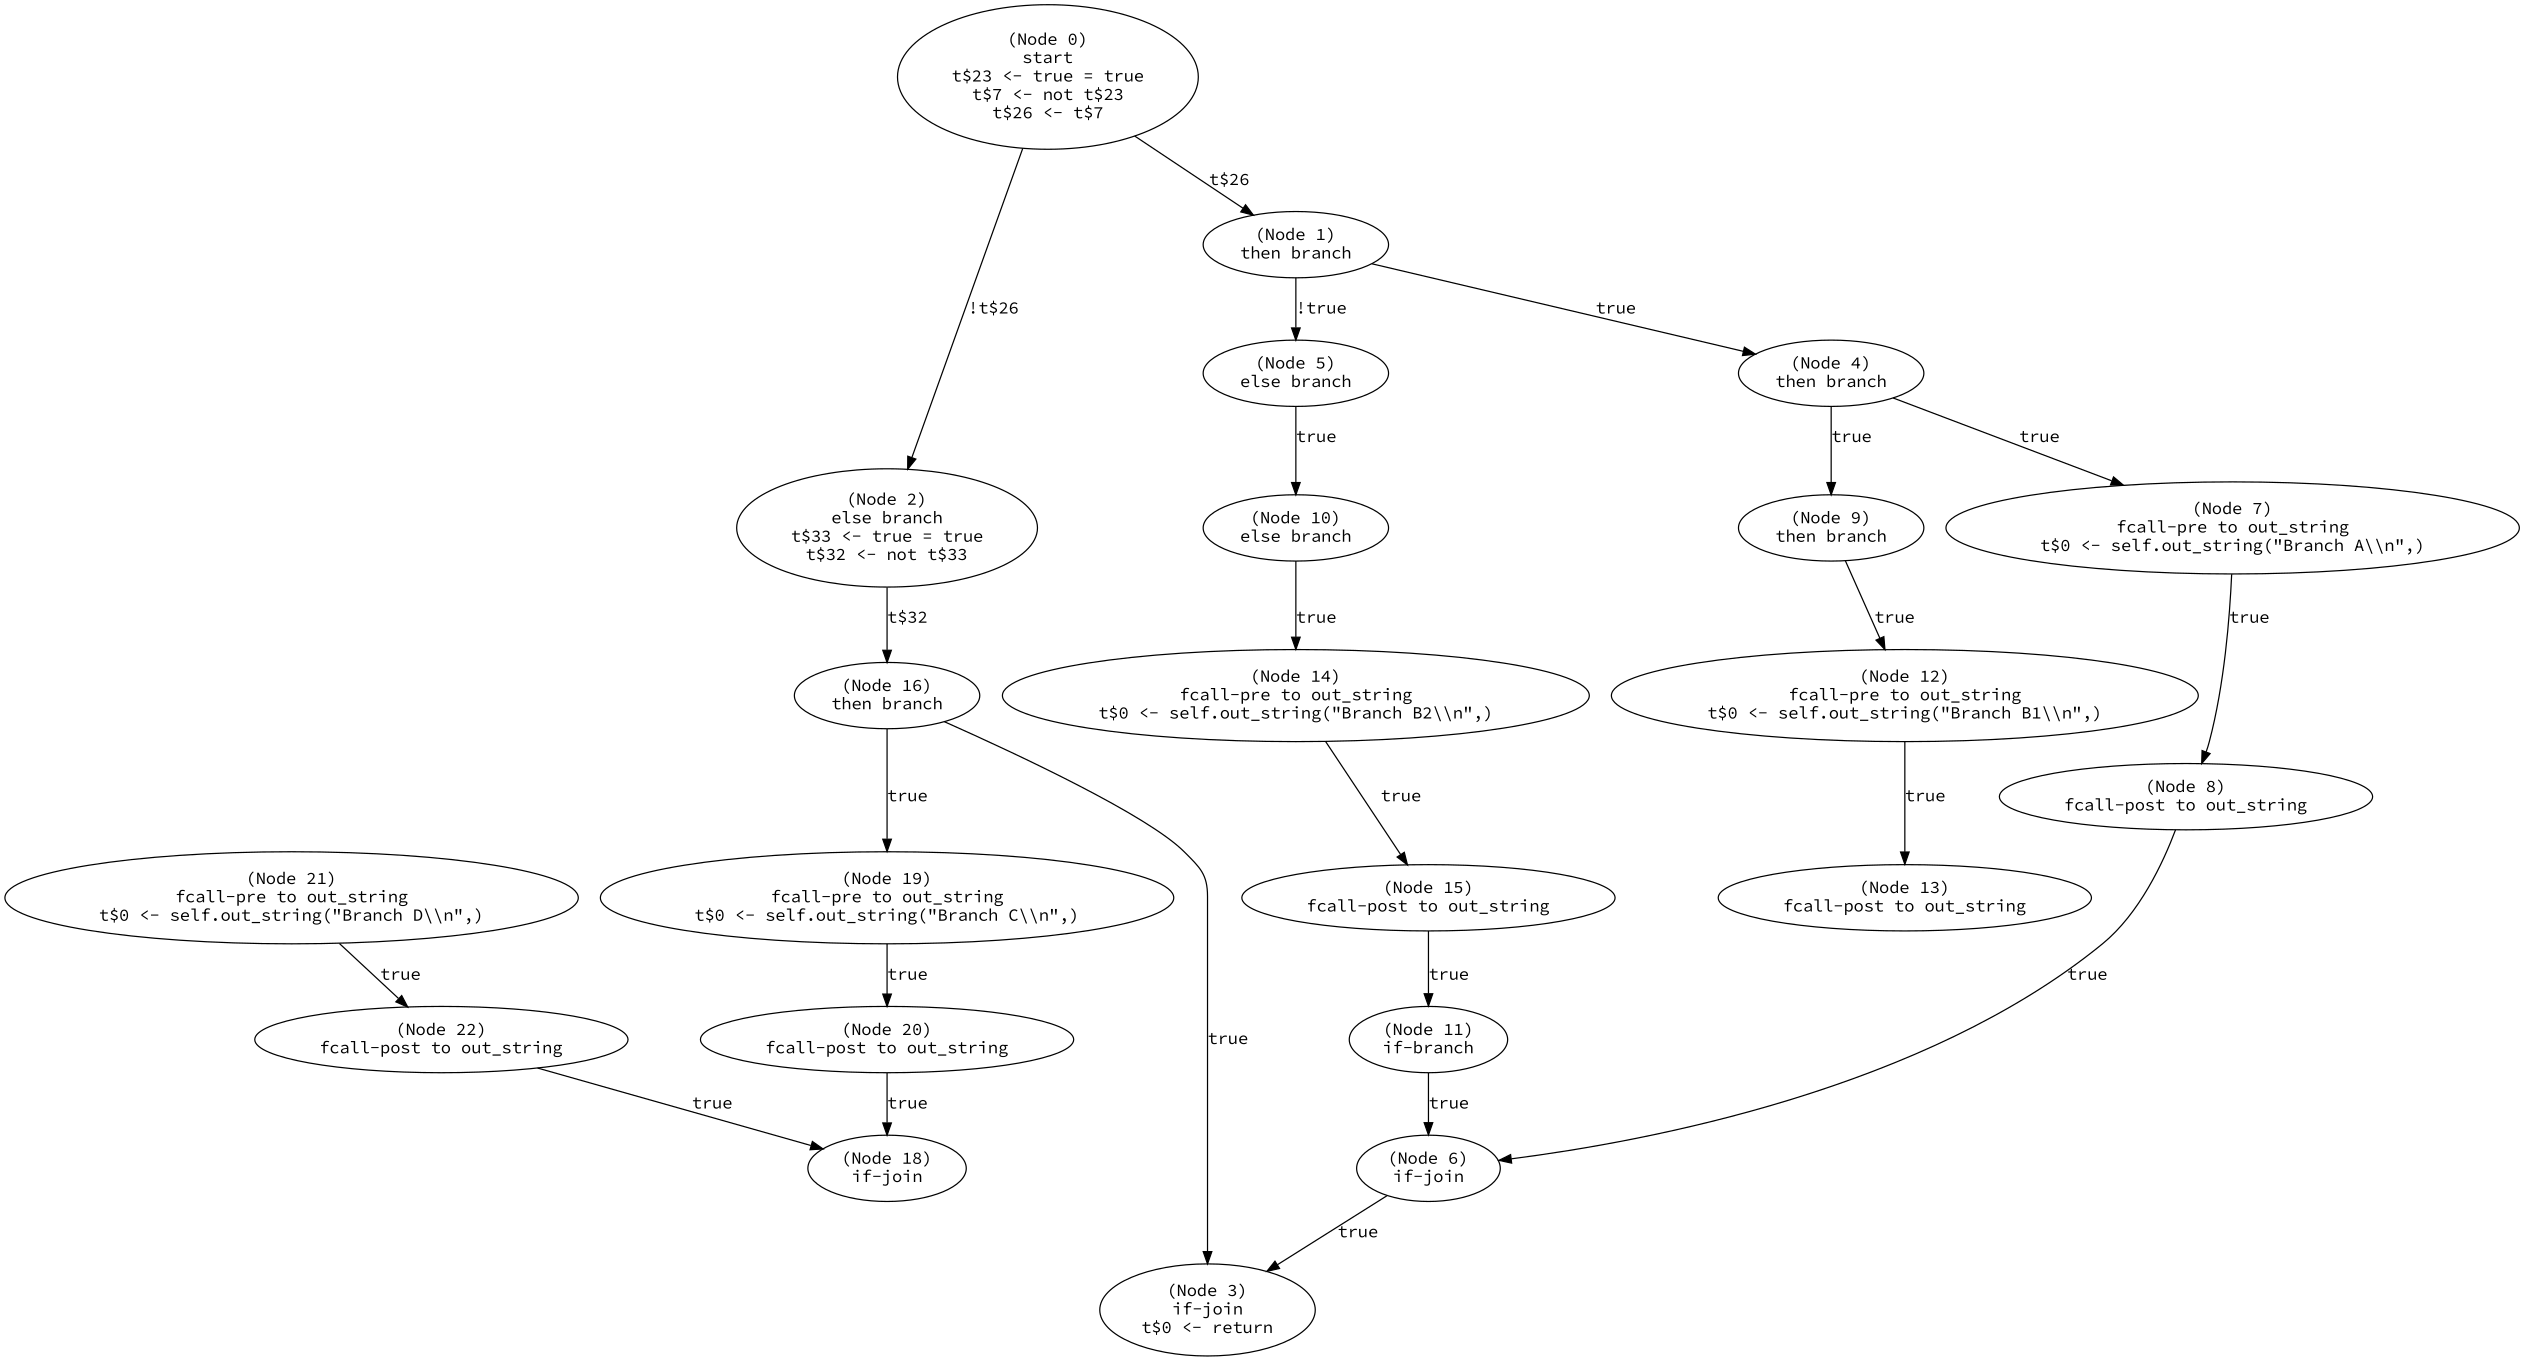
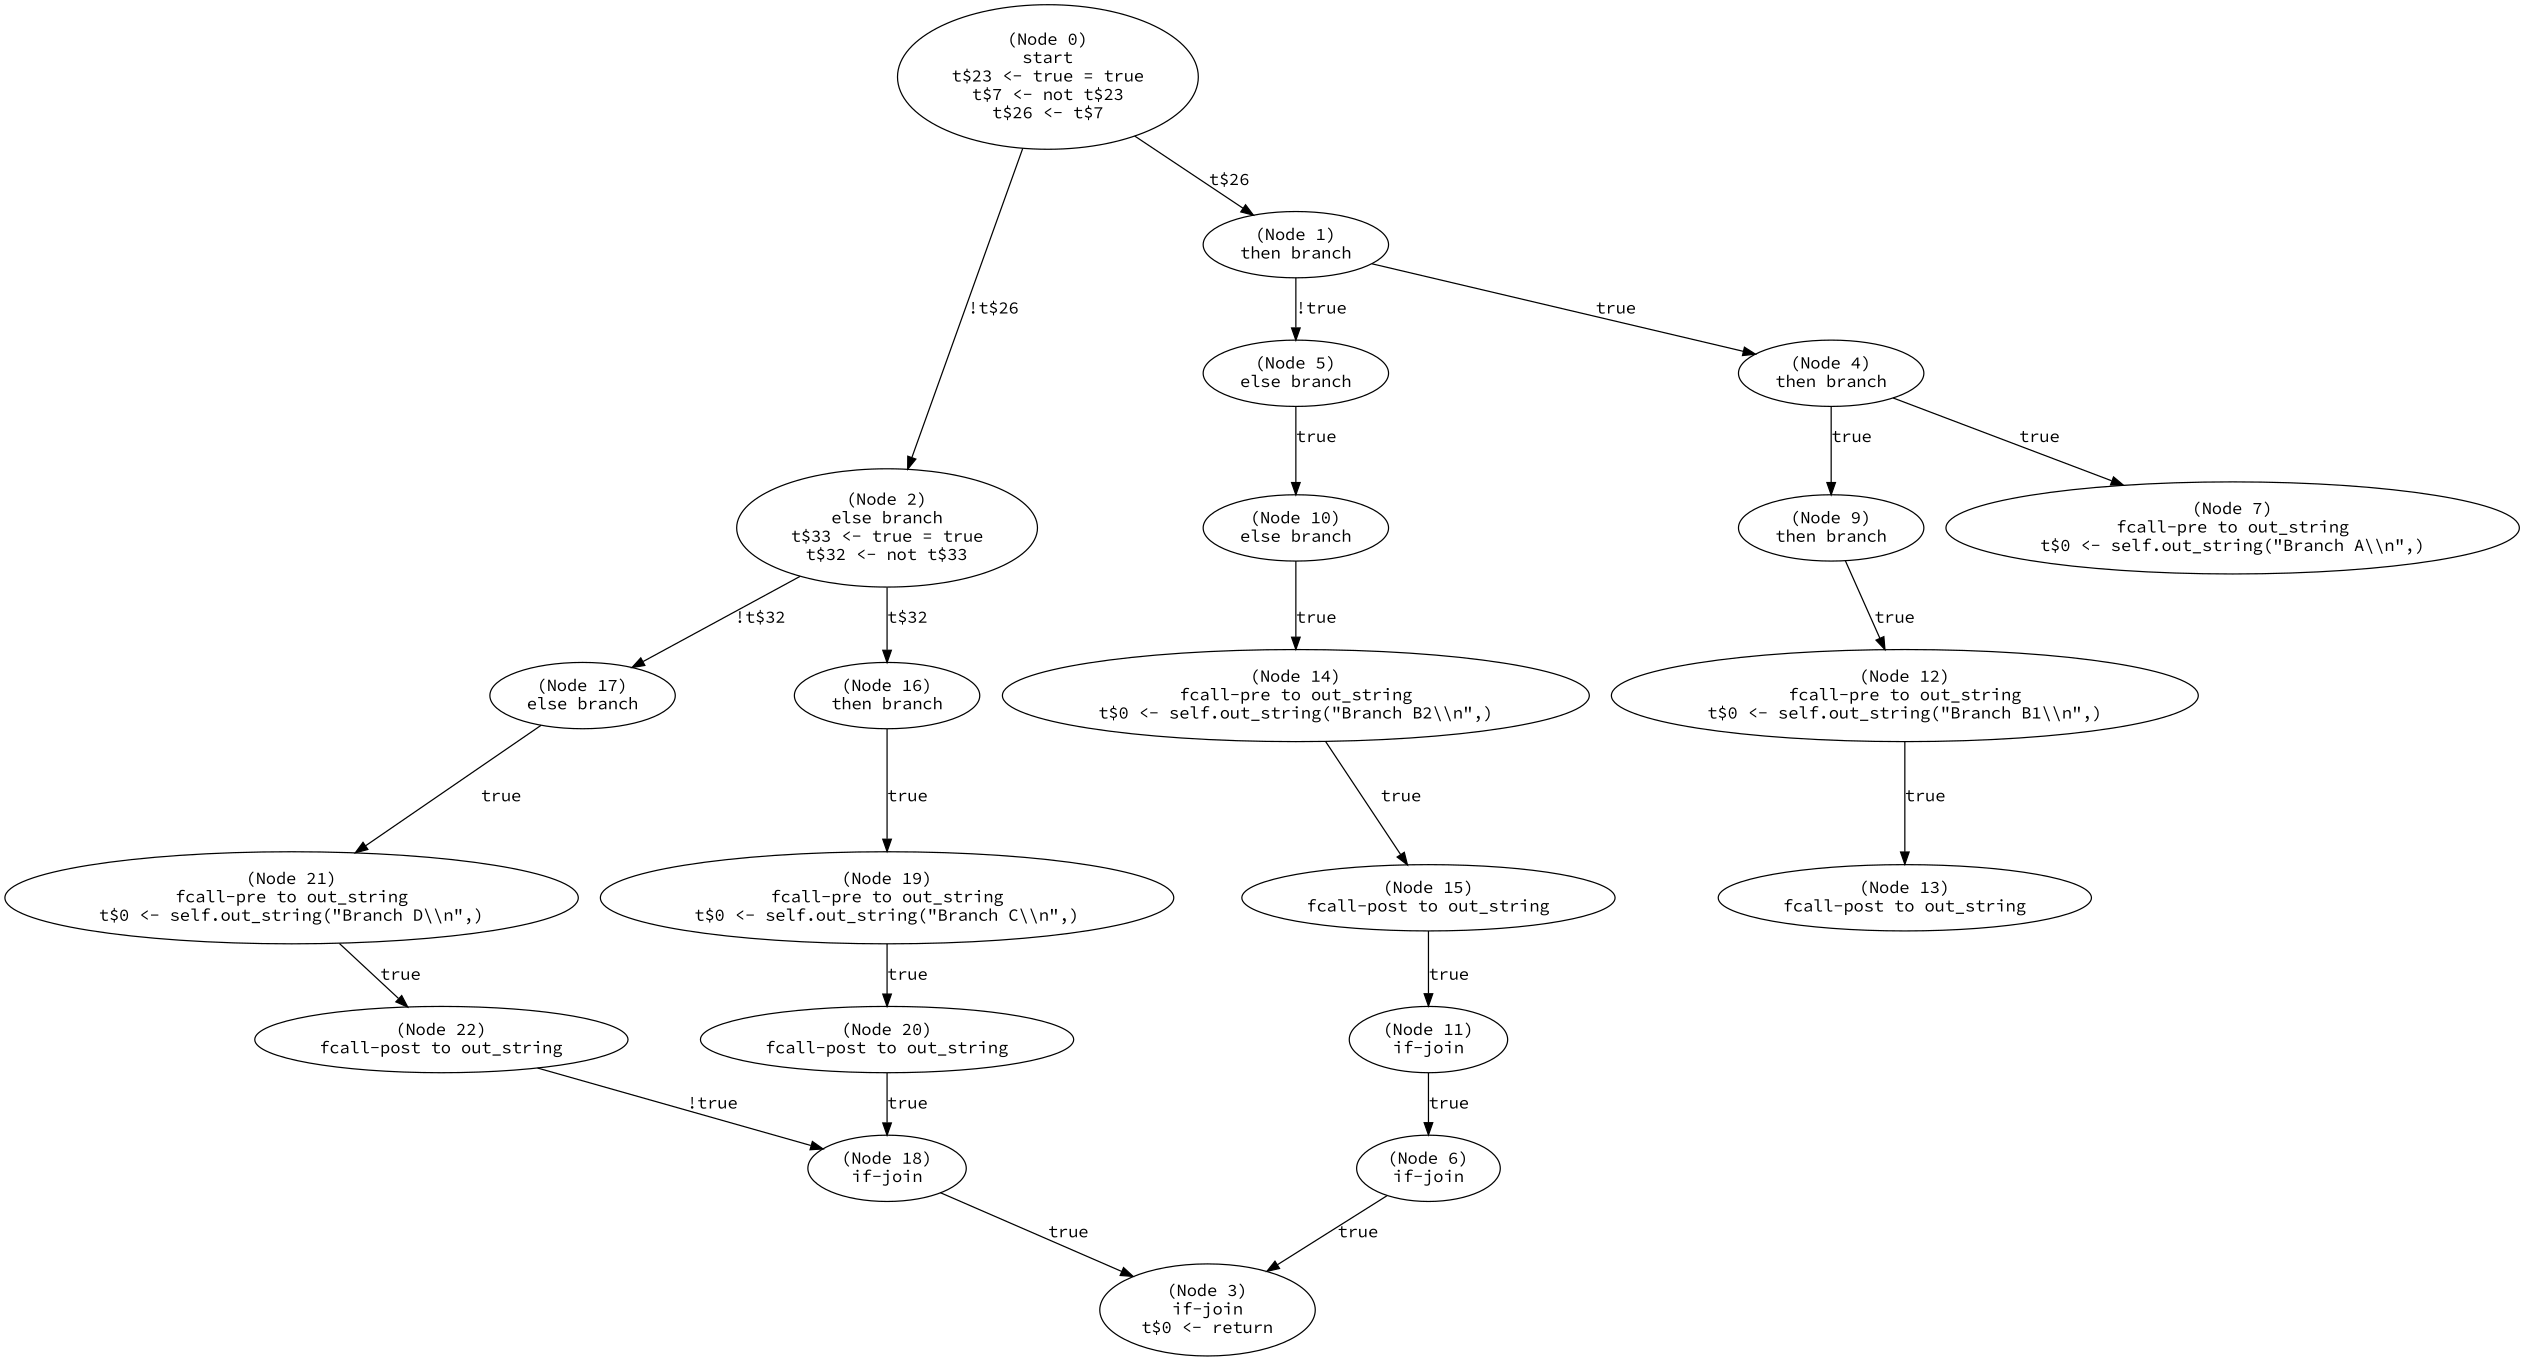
none -> (583, 696)
(2186, 797) -> none
(1208, 911) -> (1031, 1232)
(1429, 1040) -> (1429, 1040)
(713, 1104) -> (713, 1104)
